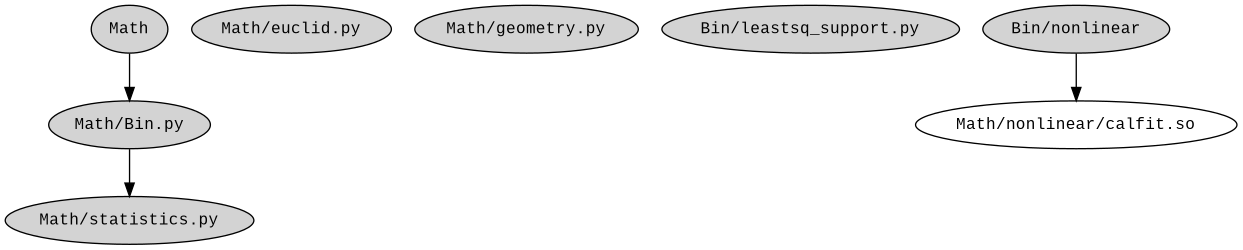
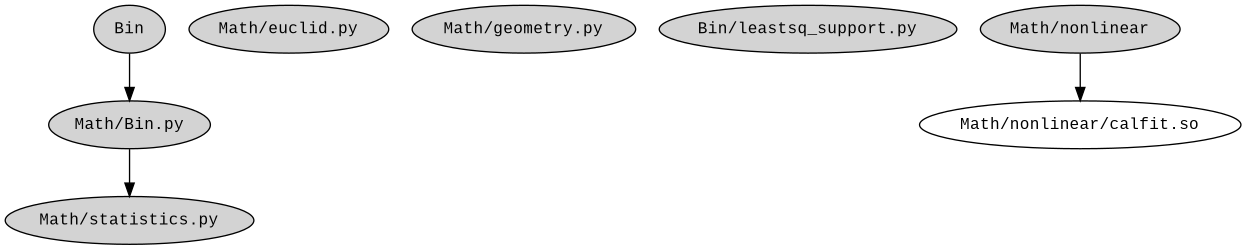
(130, 29) -> (130, 29)
(1076, 29) -> (1080, 29)
